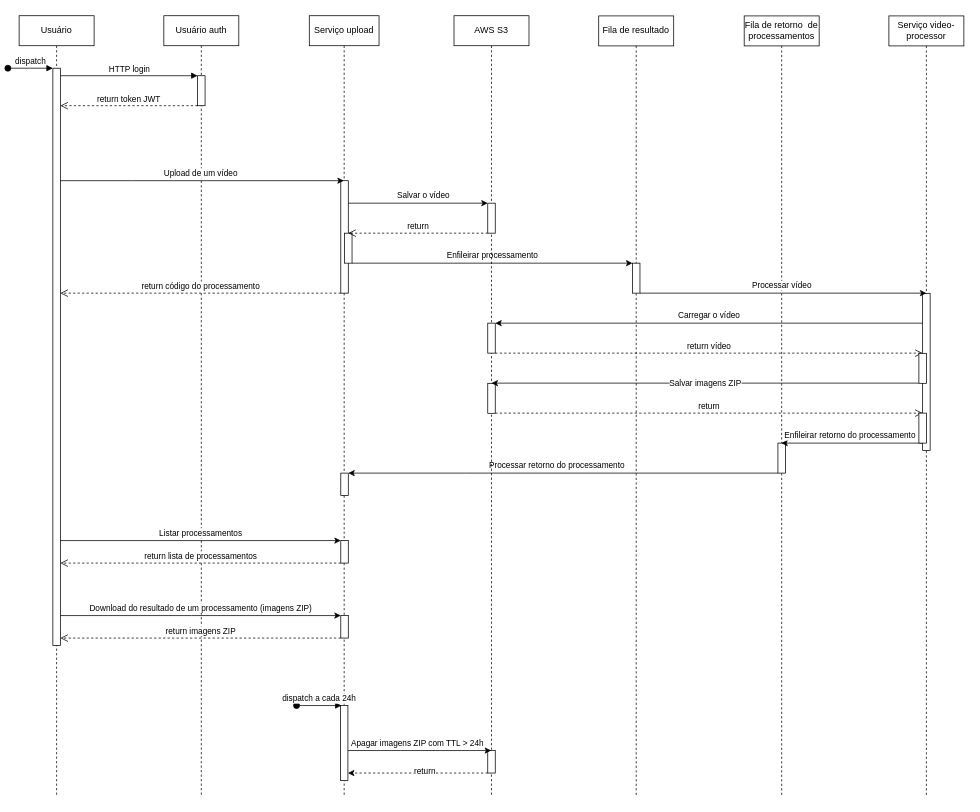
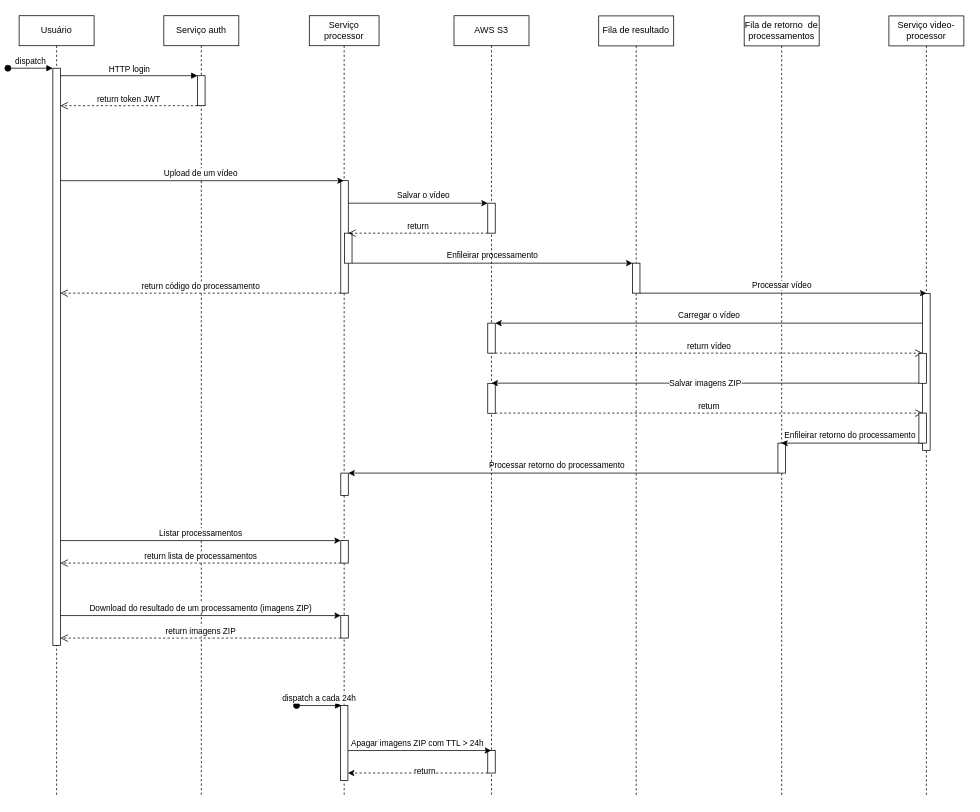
(201, 30) -> (201, 30)
(344, 30) -> (344, 30)
